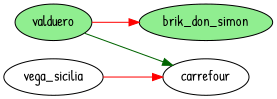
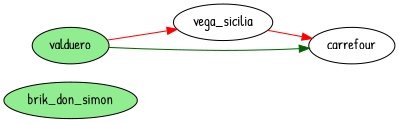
(110, 22) -> (137, 35)
